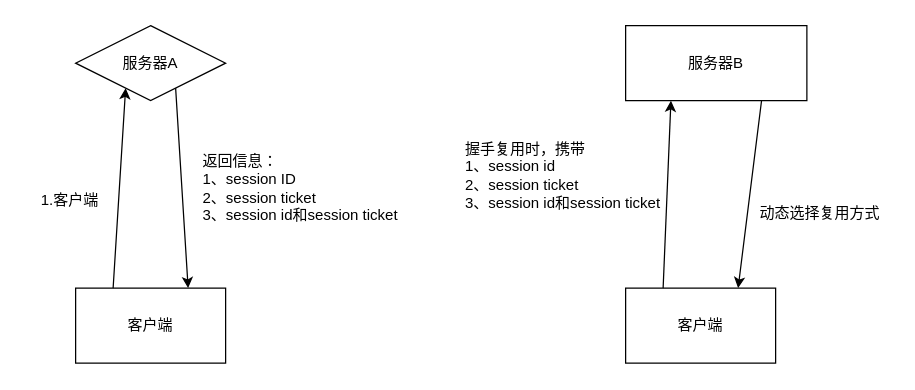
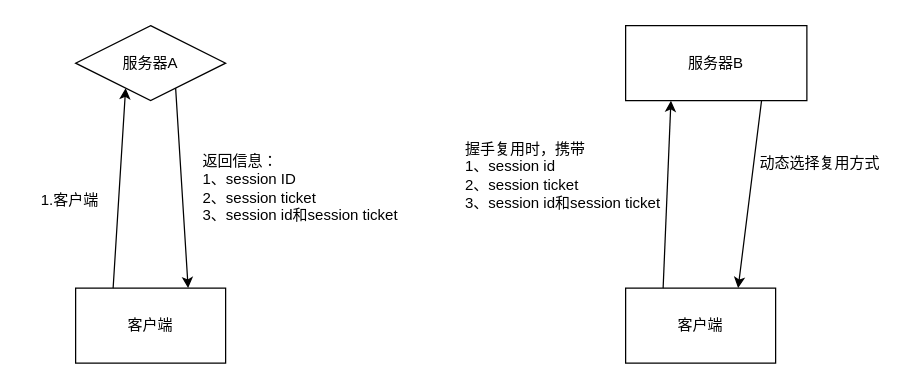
(819, 213) -> (819, 163)
